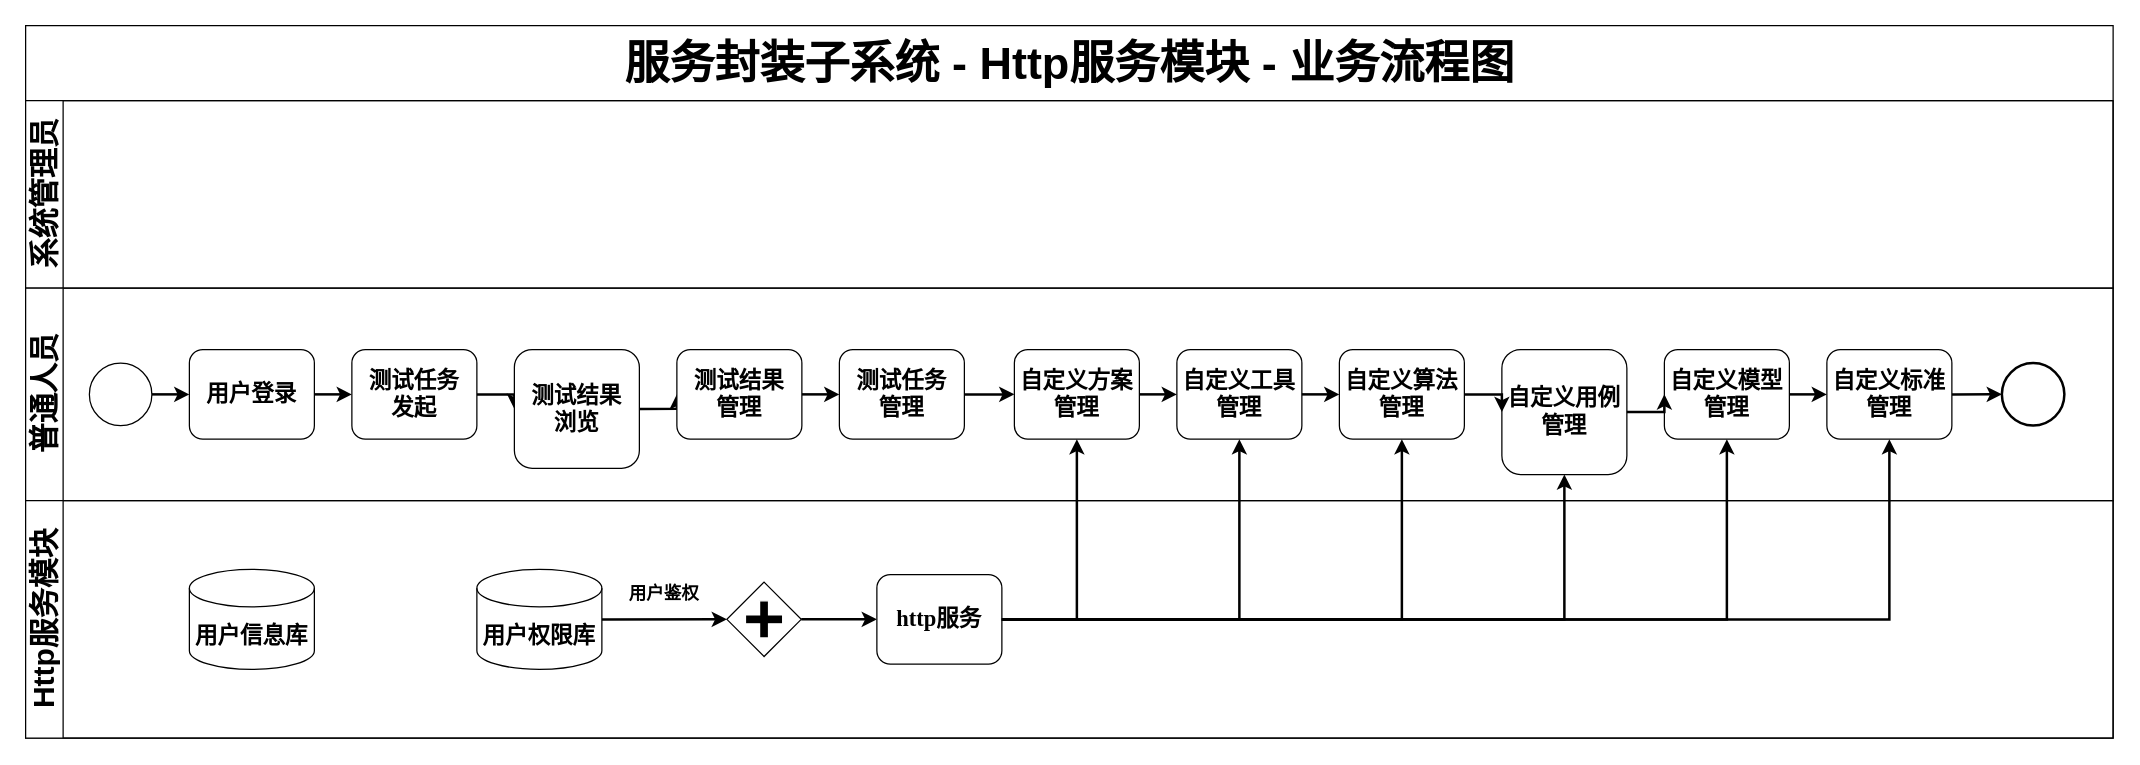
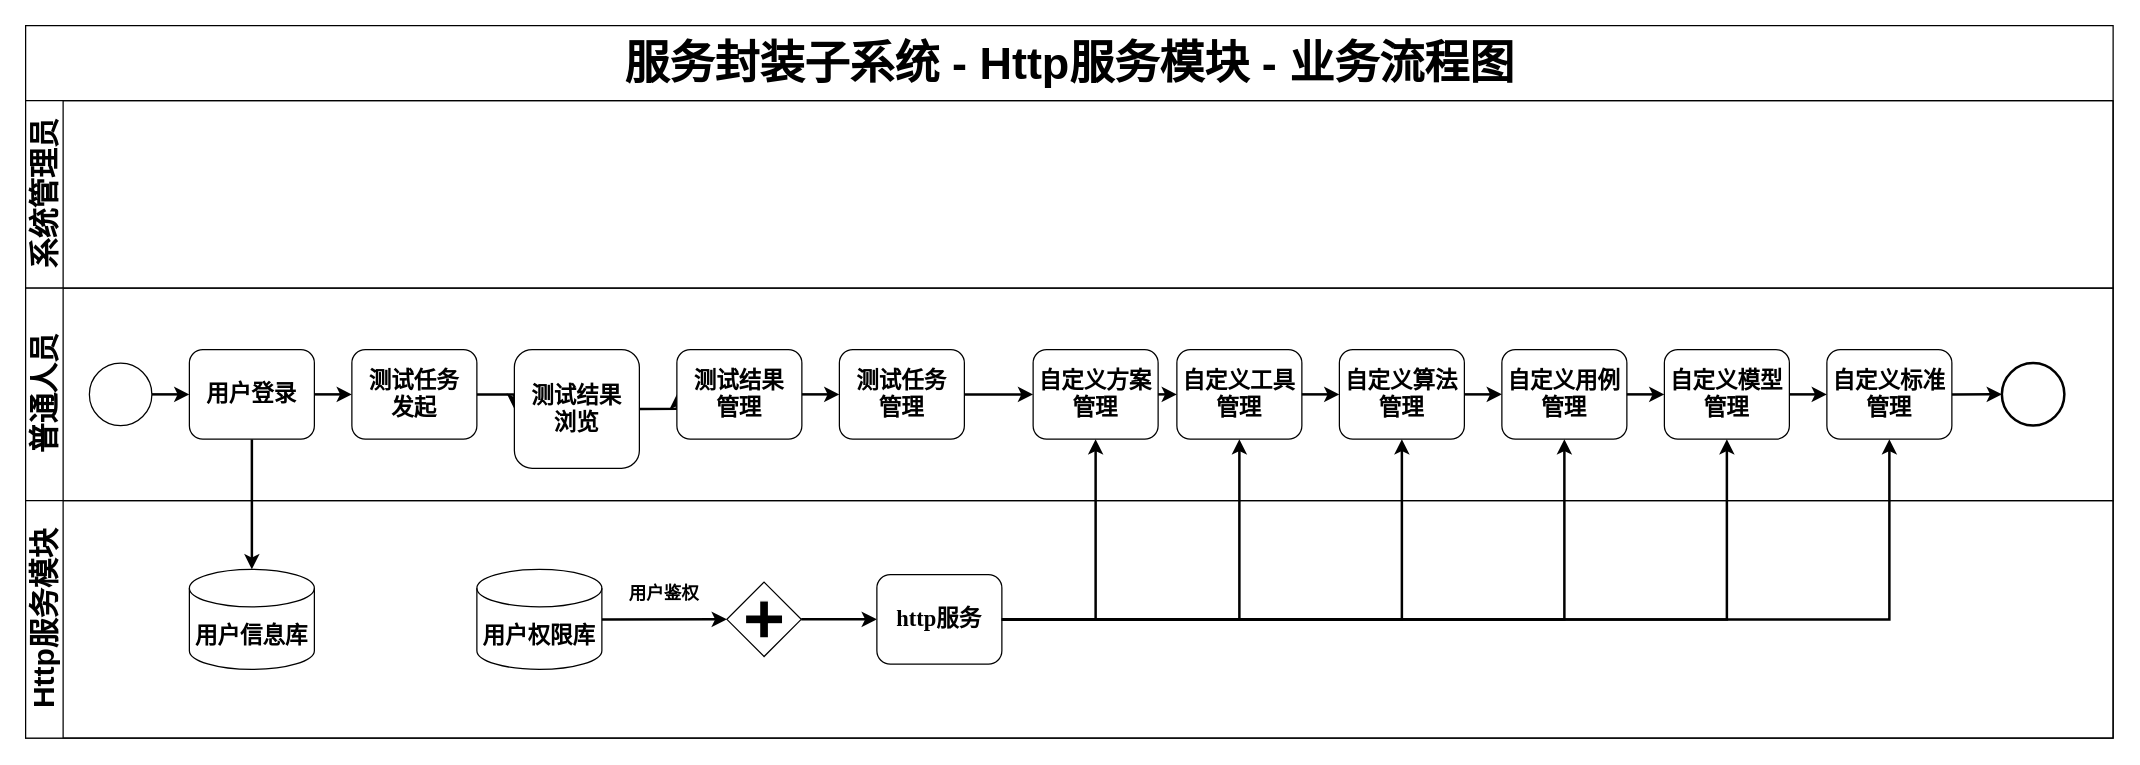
(1077, 394) -> (1096, 394)
(1564, 412) -> (1564, 394)
none -> (252, 497)
